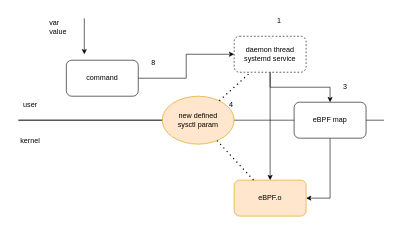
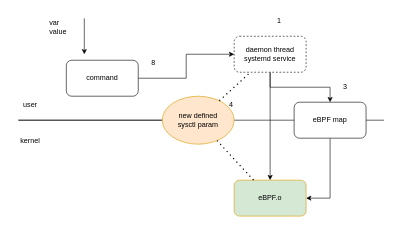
(270, 198) -> (270, 198)
